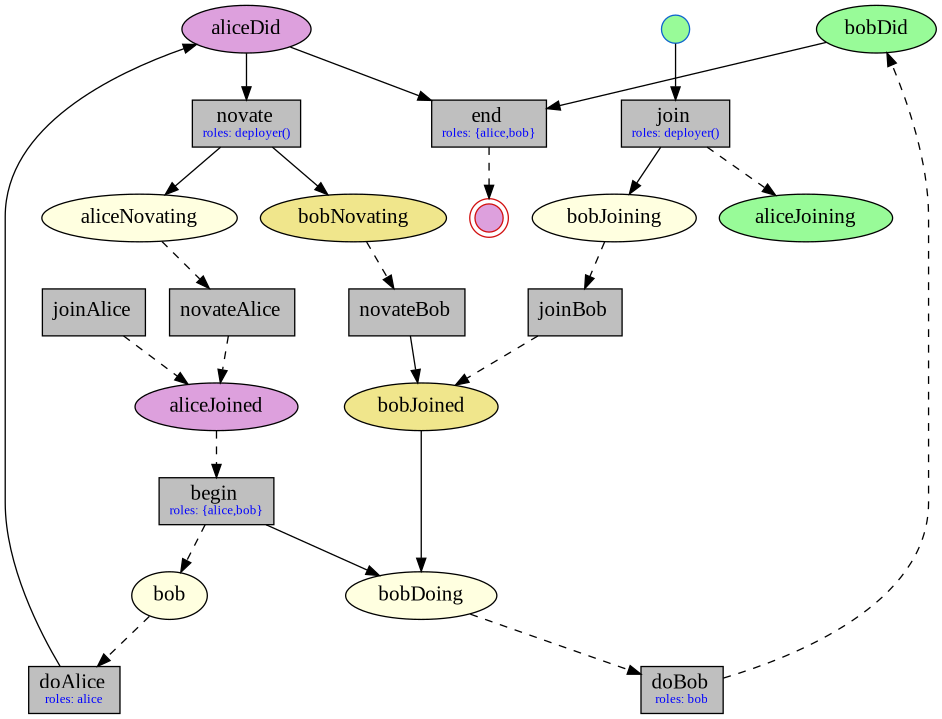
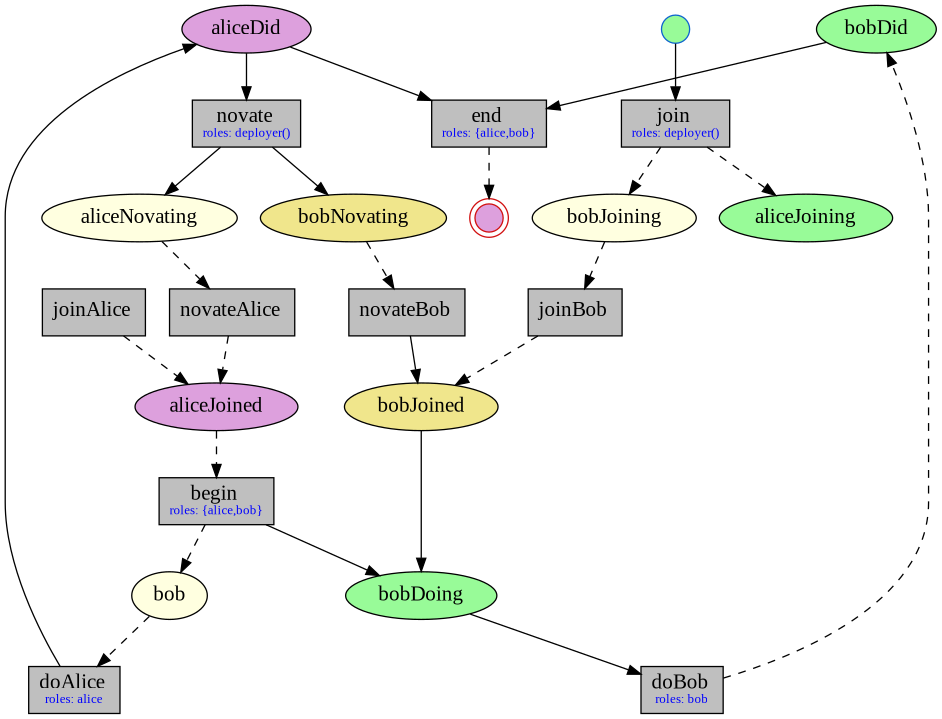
(649, 165) -> (649, 165)
(421, 596) -> (421, 596)
(549, 642) -> (549, 642)
